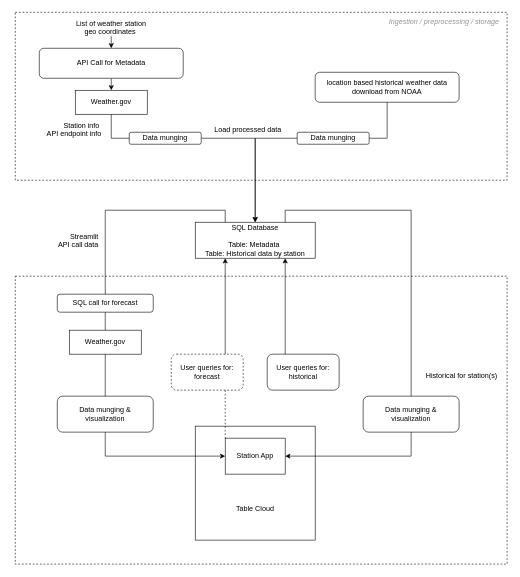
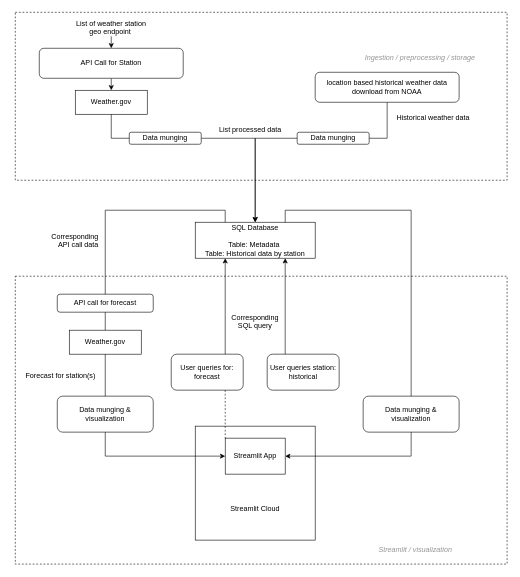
(444, 21) -> (420, 57)
(111, 23) -> (111, 23)
(111, 63) -> (111, 63)
none -> (450, 117)
(69, 129) -> none
(245, 130) -> (246, 130)
(82, 236) -> (73, 236)
(105, 303) -> (105, 303)
none -> (255, 321)
(207, 372) -> (207, 372)
(303, 372) -> (303, 372)
none -> (57, 375)
(459, 375) -> none
(255, 456) -> (255, 456)
(255, 483) -> (255, 483)
none -> (438, 549)
